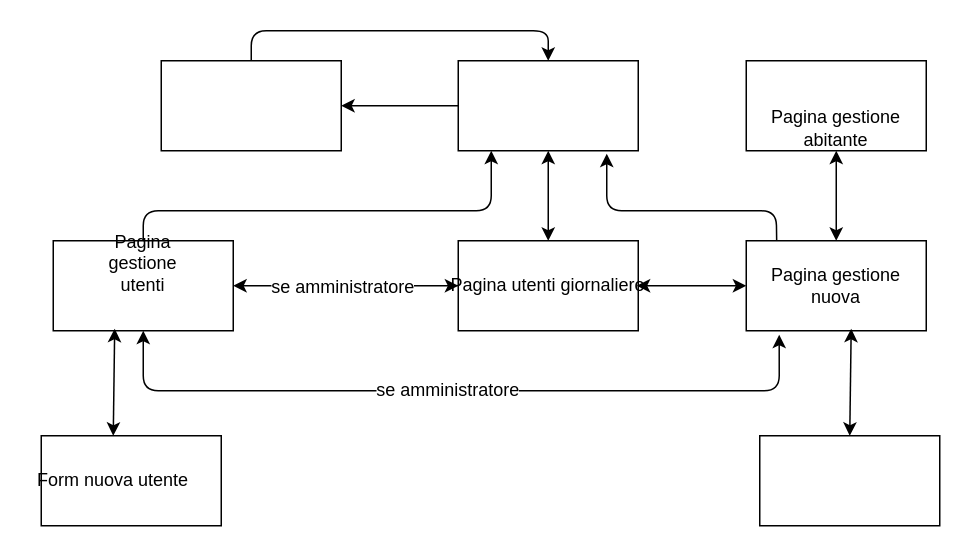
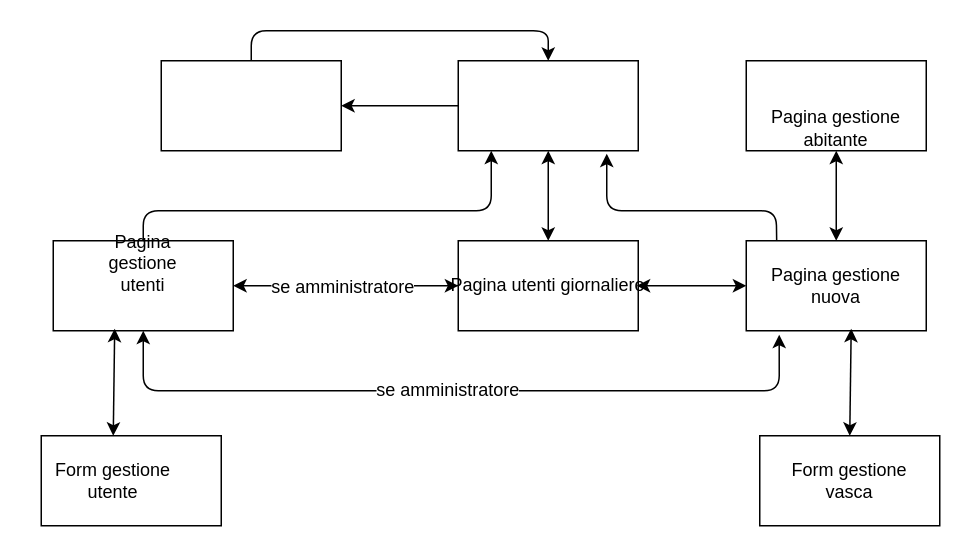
(113, 481) -> (113, 481)
none -> (850, 481)
